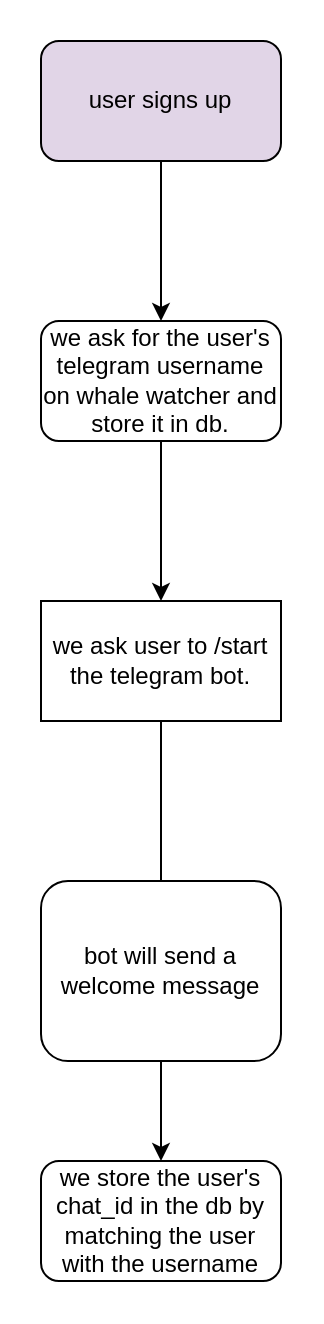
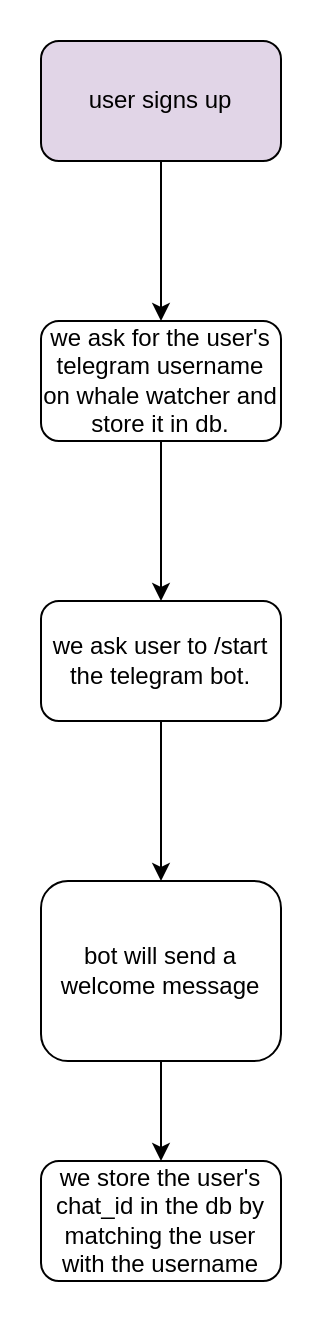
(161, 661) -> (161, 661)
(161, 871) -> (161, 866)
